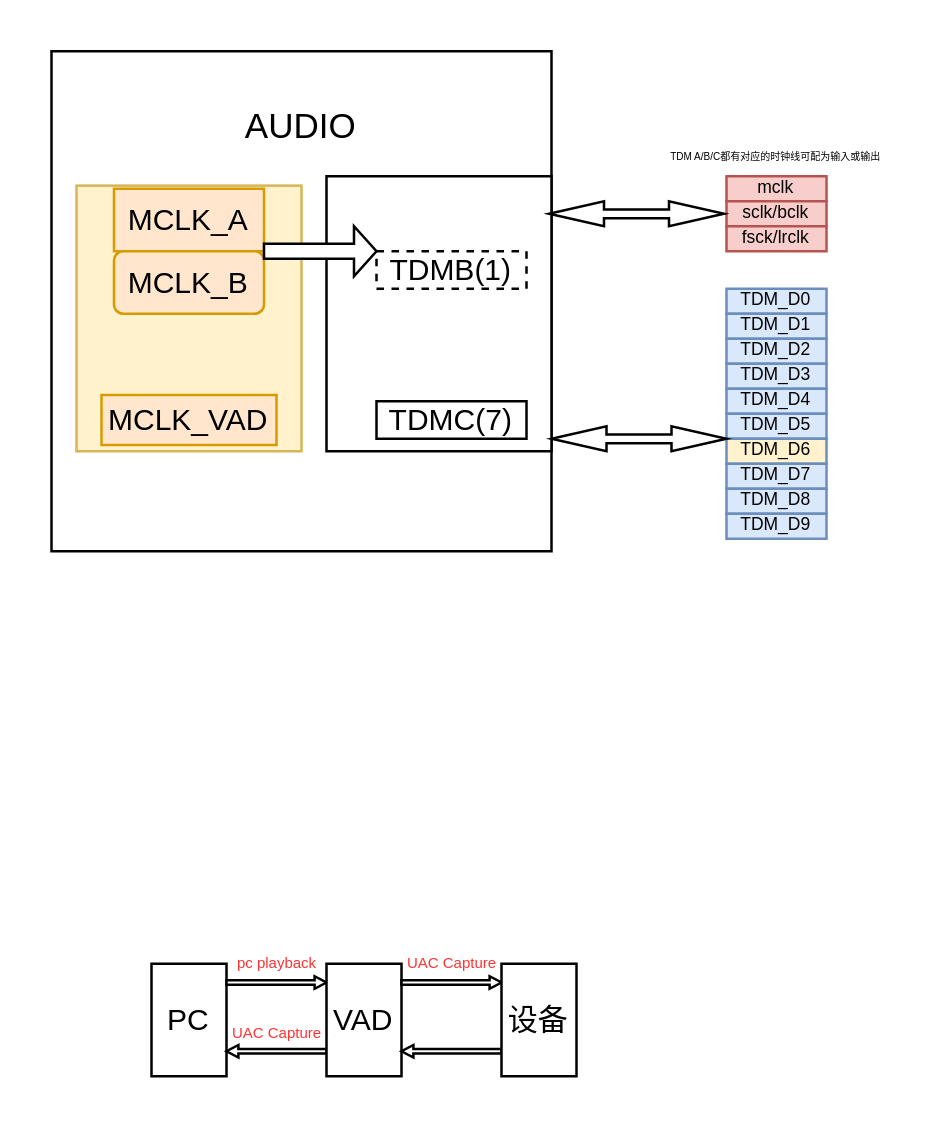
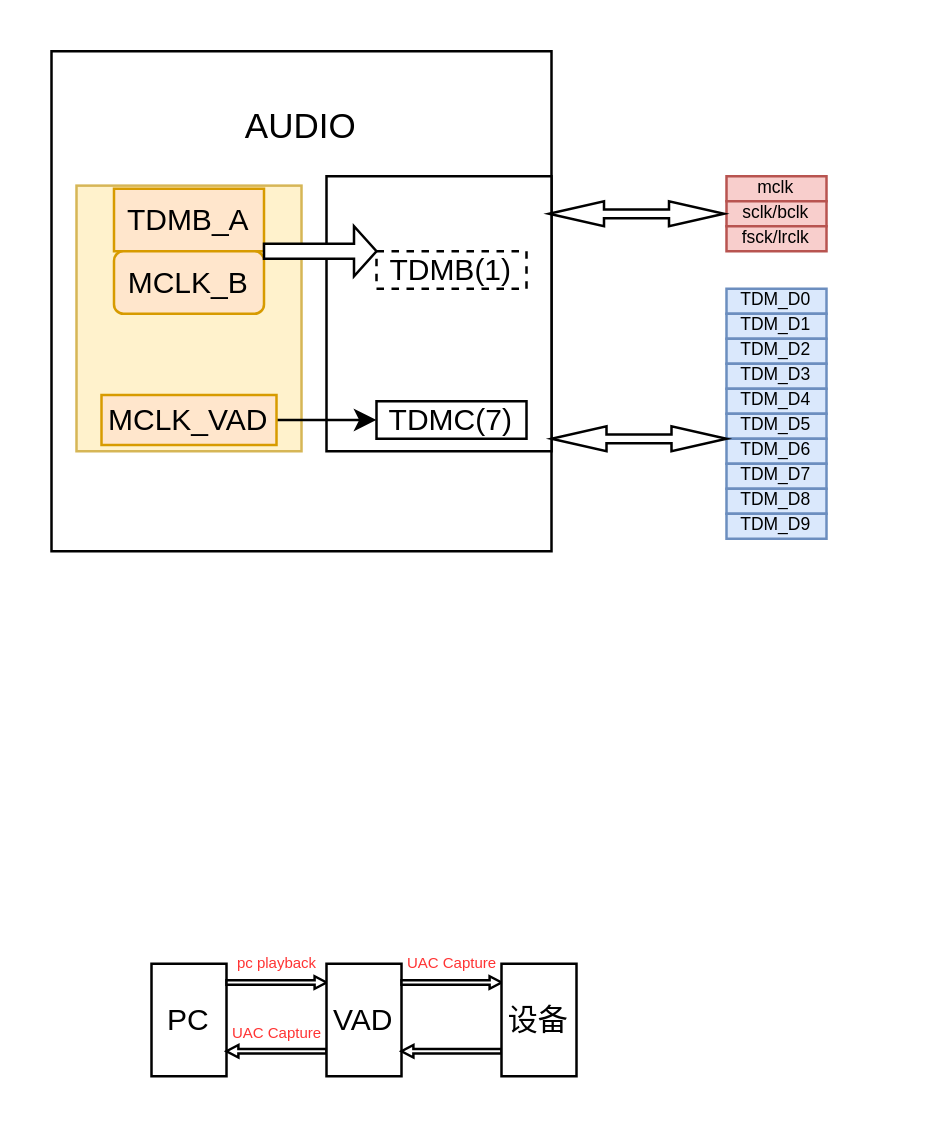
(776, 151) -> none
(189, 221) -> (189, 221)
none -> (318, 420)
(776, 451) -> (776, 451)
